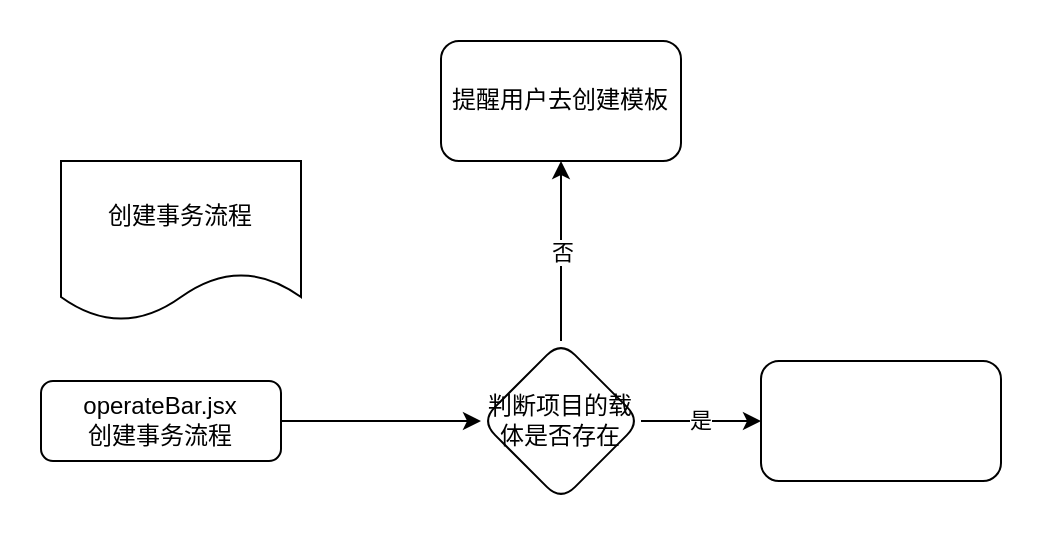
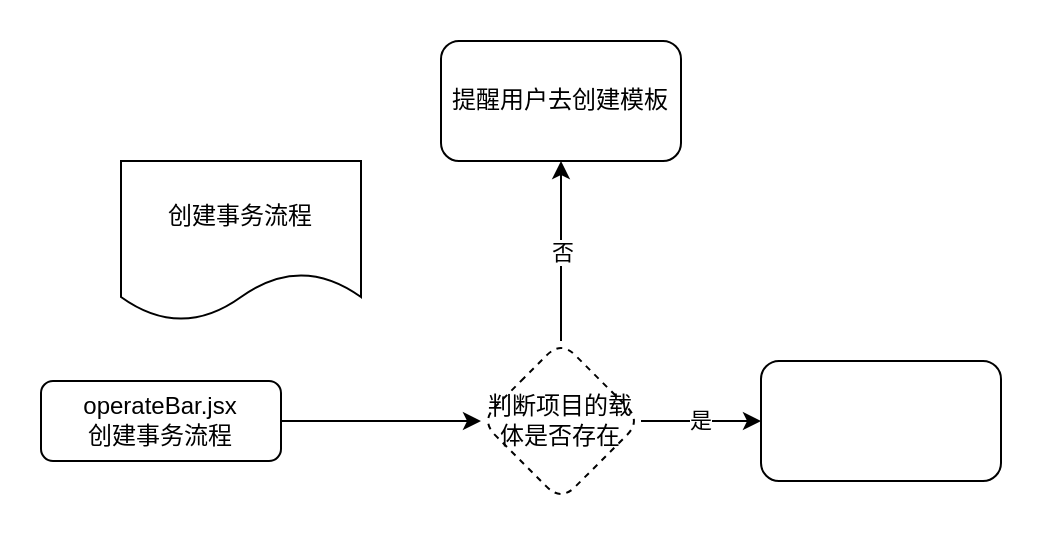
(181, 241) -> (241, 241)
(561, 421) -> (561, 421)
